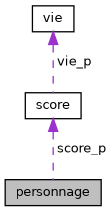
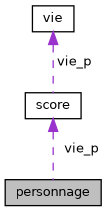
(80, 149) -> (80, 149)
